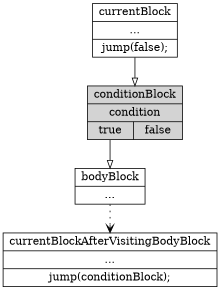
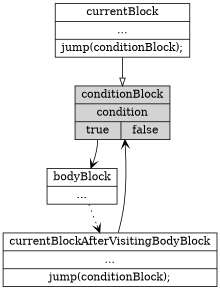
(135, 48) -> (122, 48)
(110, 150) -> (97, 151)
none -> (125, 190)
